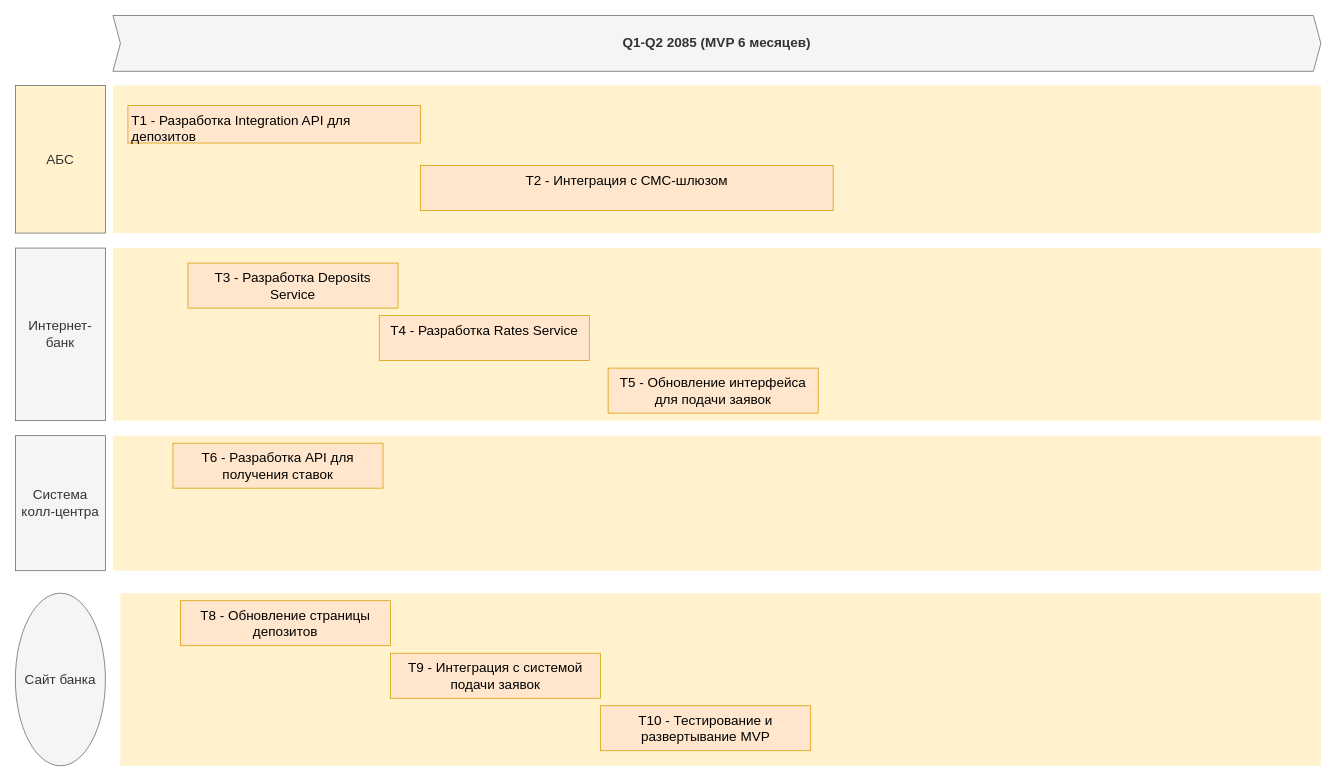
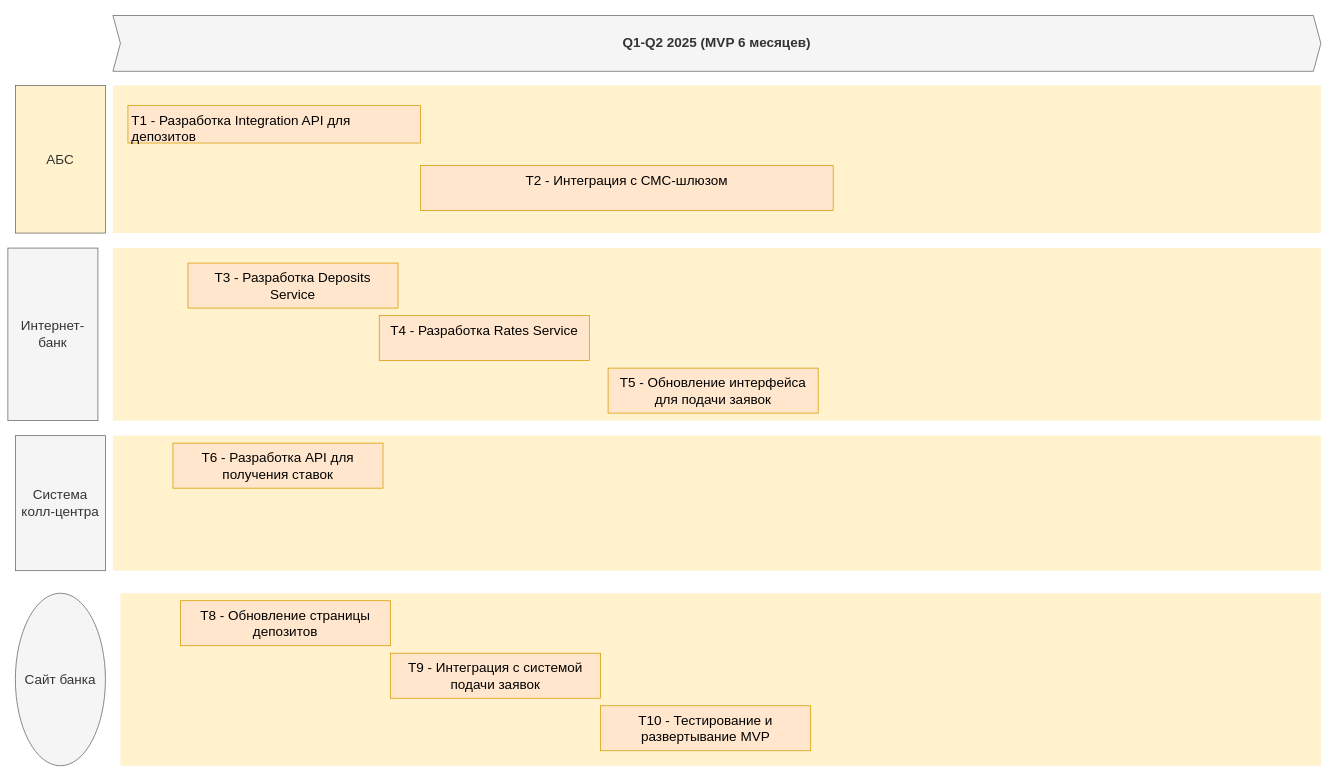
(717, 43) -> (717, 43)
(60, 334) -> (53, 334)
